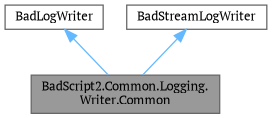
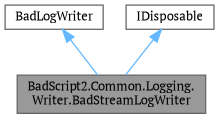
(197, 17) -> (170, 17)
(125, 94) -> (111, 94)
